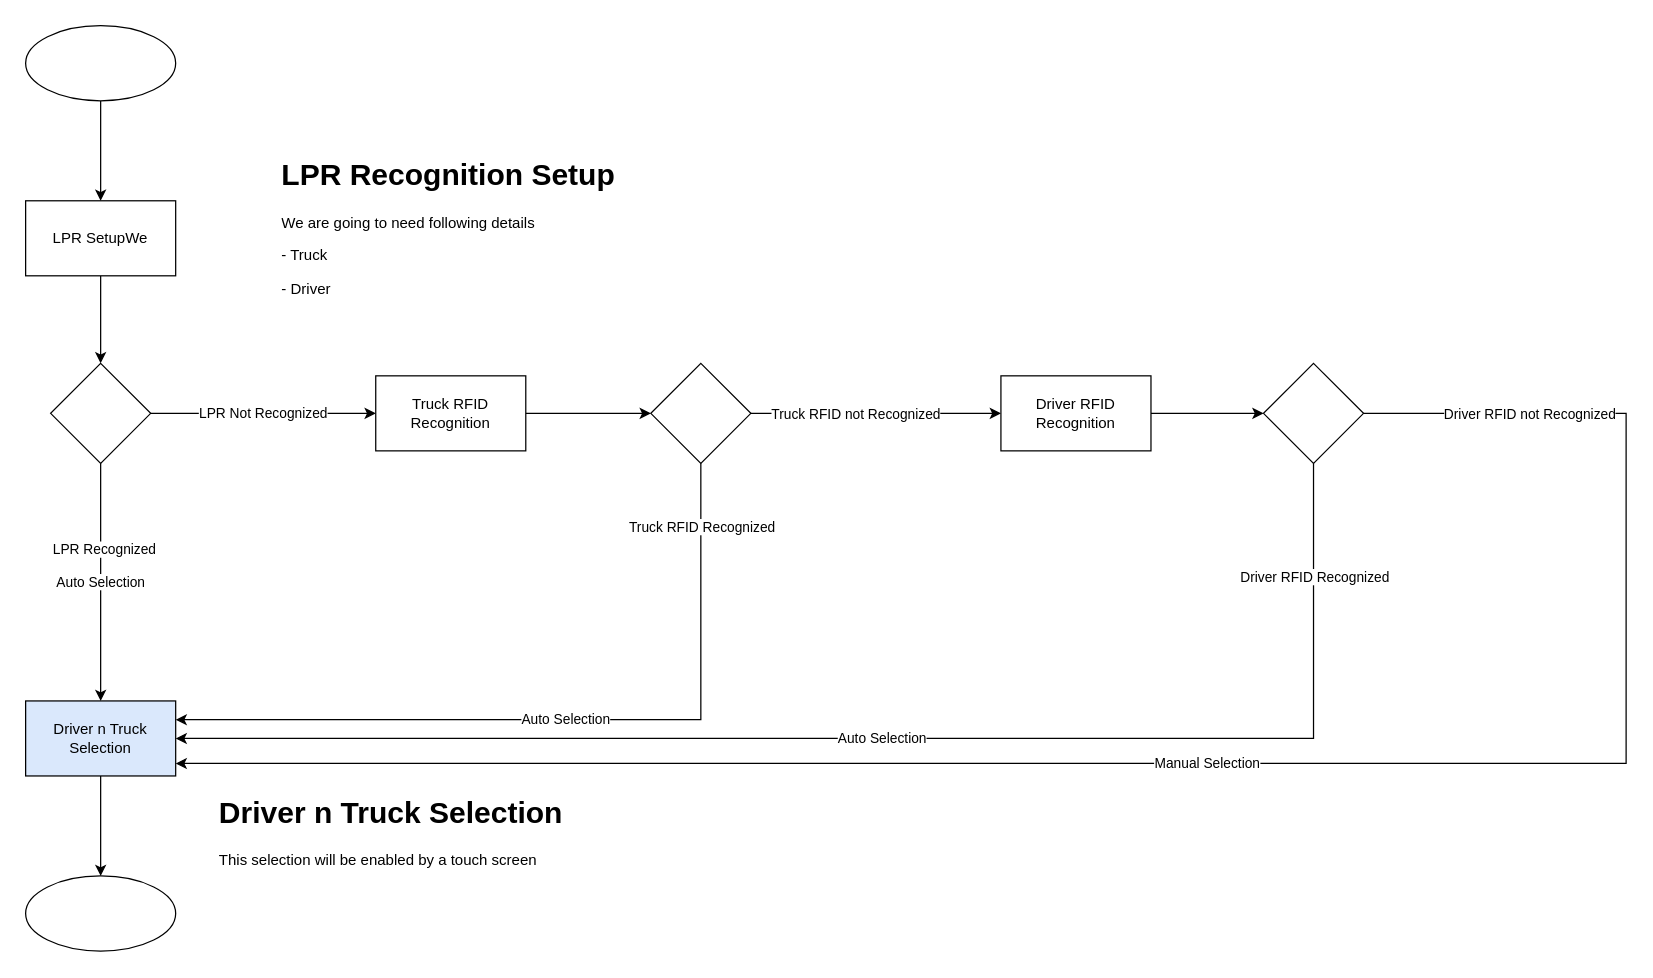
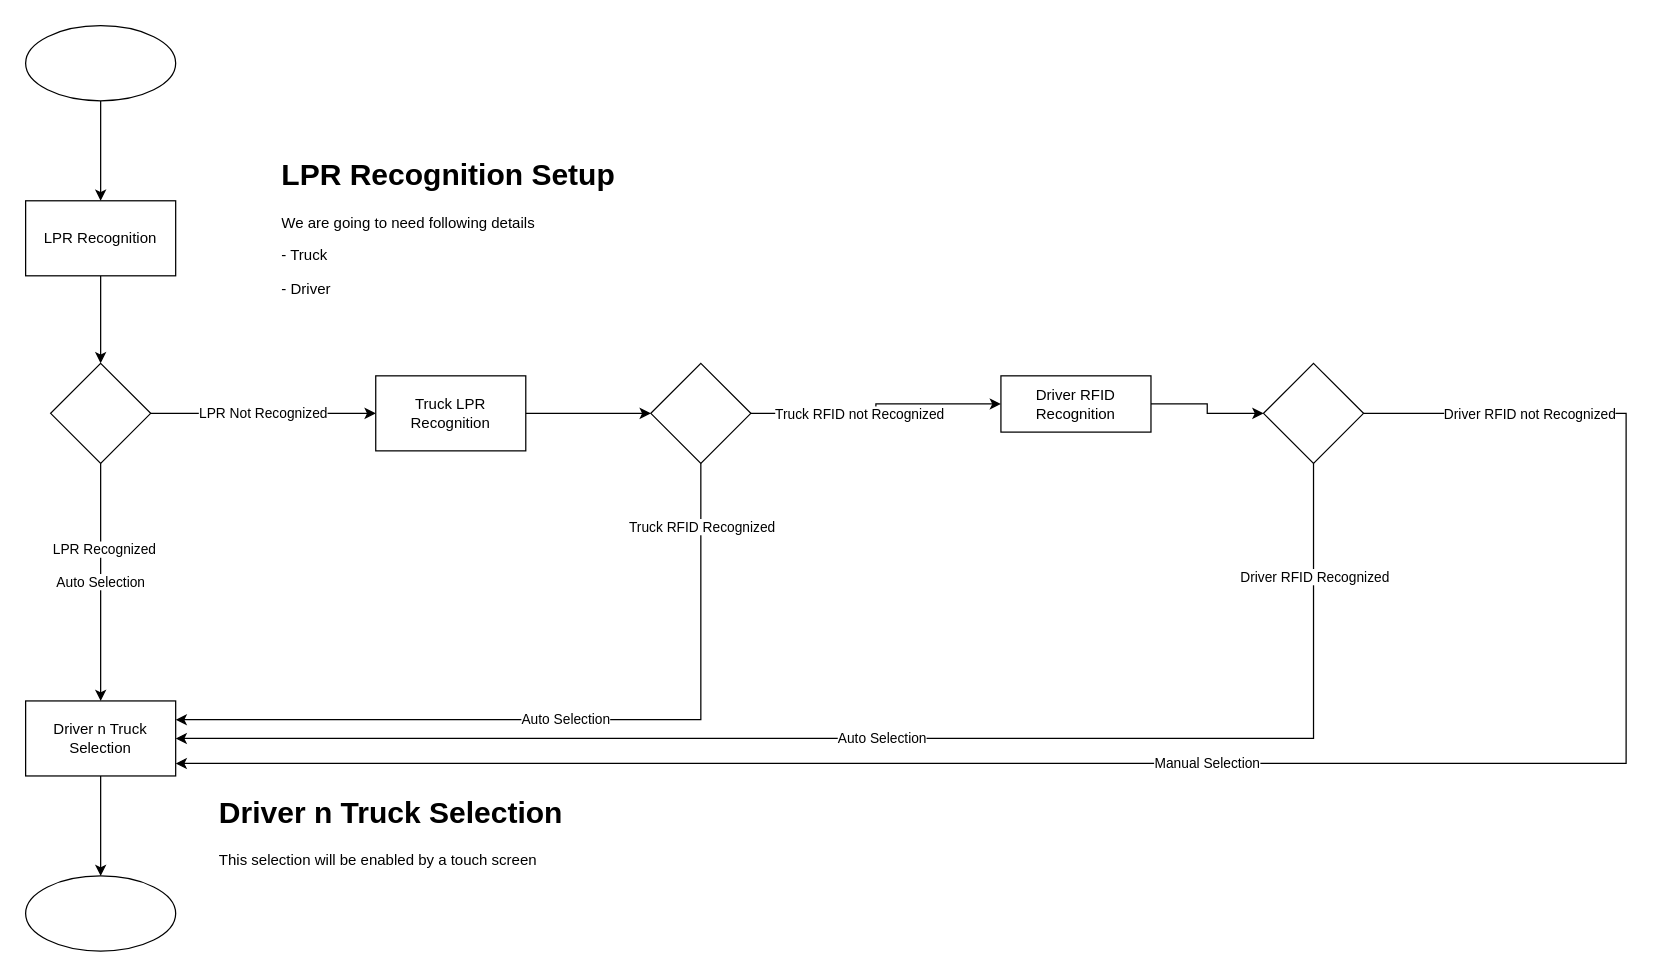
(101, 238) -> (101, 238)
(451, 413) -> (451, 413)
(1076, 413) -> (1076, 404)
(101, 738) -> (101, 738)
